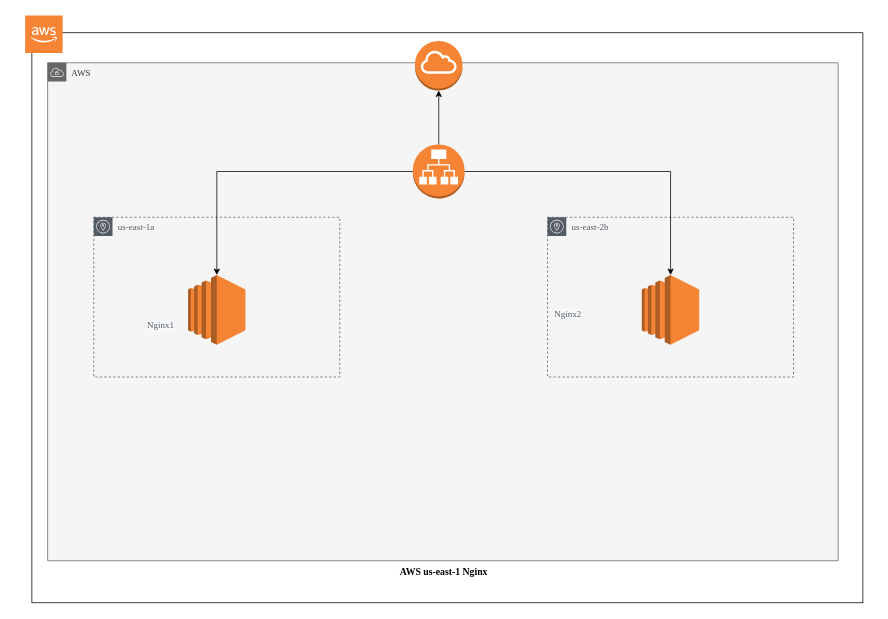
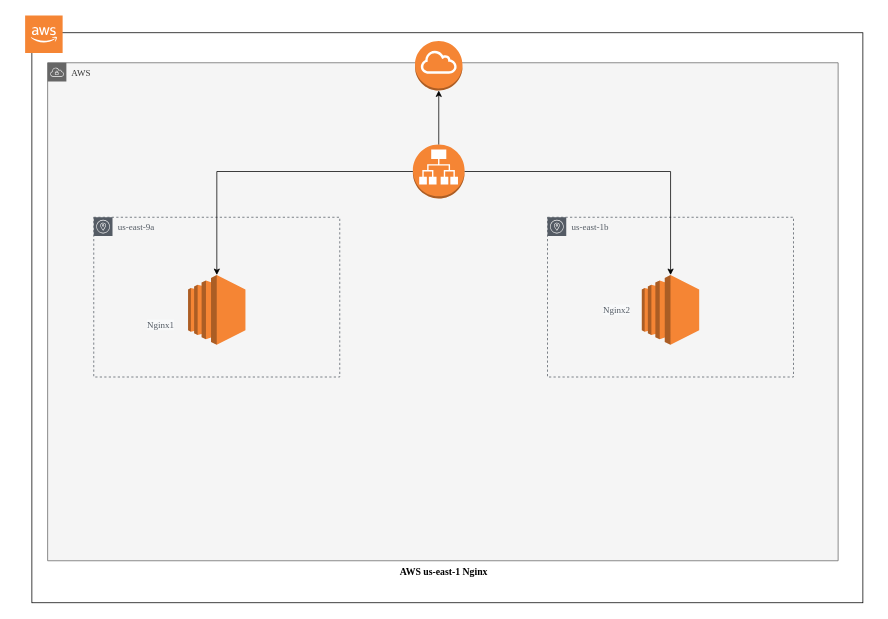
(143, 228) -> (143, 228)
(597, 228) -> (597, 228)
(572, 314) -> (620, 310)
